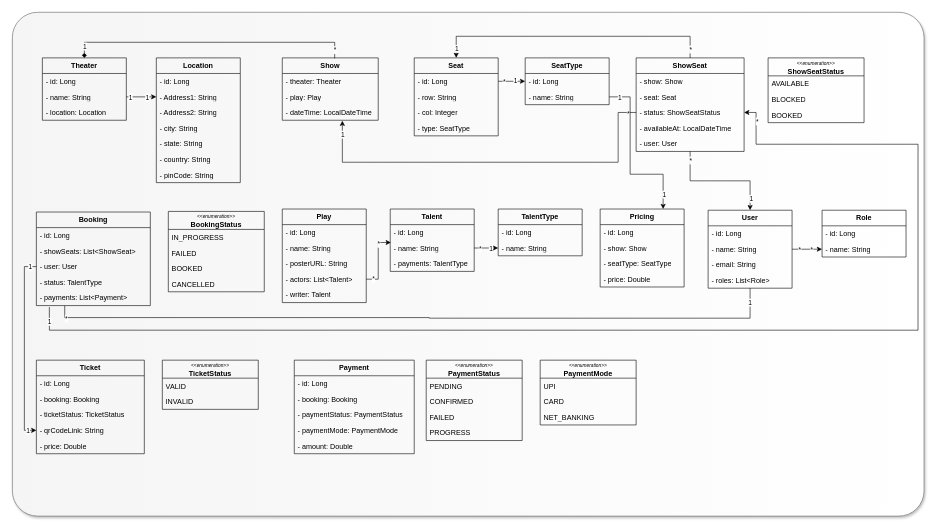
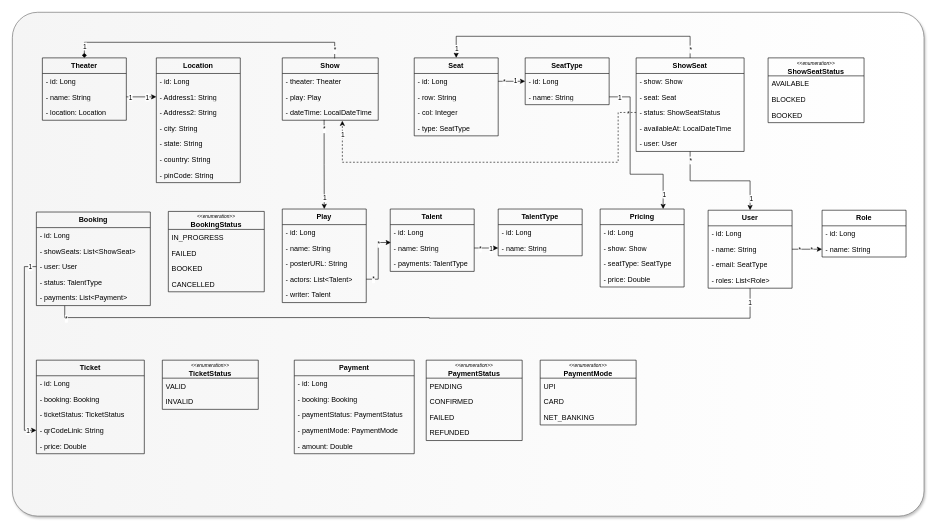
(756, 114) -> none
(495, 162) -> (495, 162)
none -> (324, 199)
(737, 266) -> (741, 266)
(446, 434) -> (446, 434)
